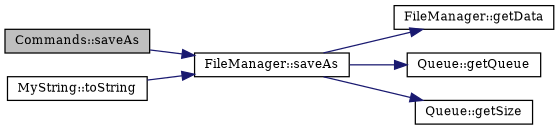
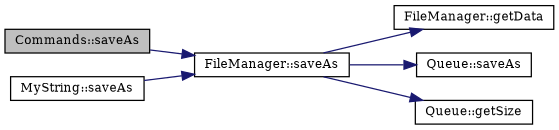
(474, 65) -> (474, 65)
(77, 89) -> (77, 89)
